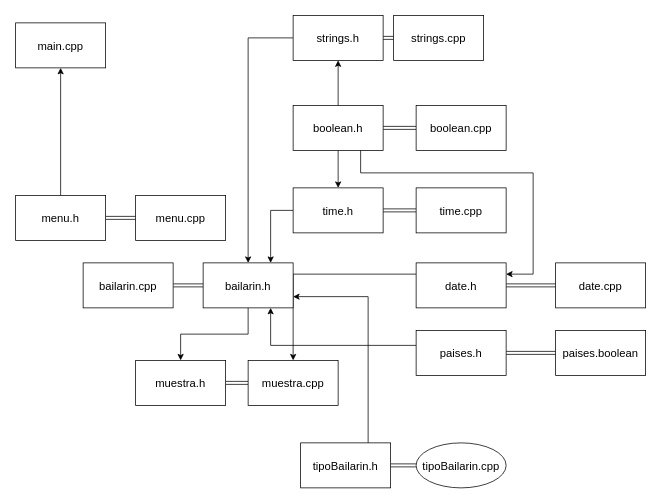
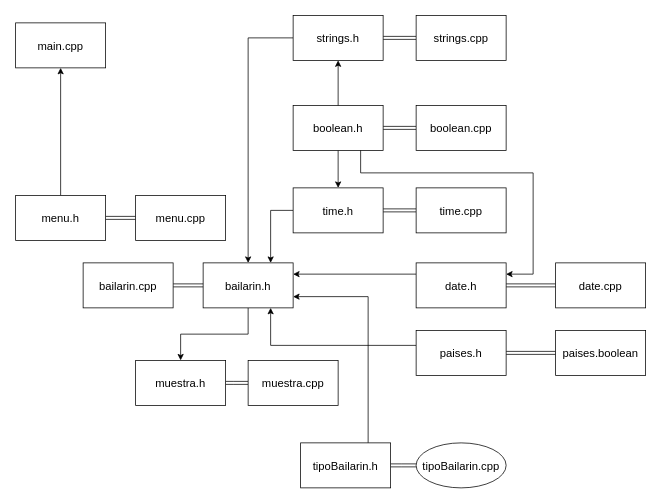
(438, 38) -> (461, 38)
(296, 274) -> (299, 274)
